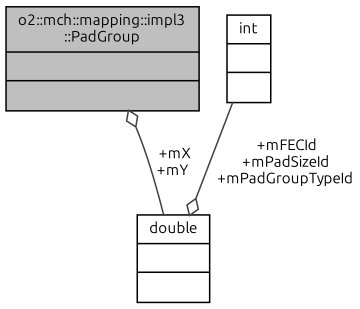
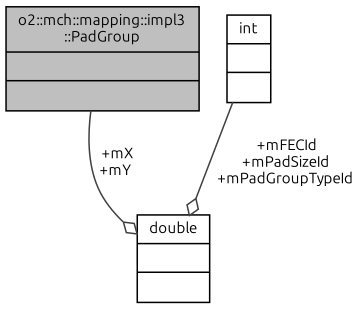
(151, 171) -> (92, 171)
